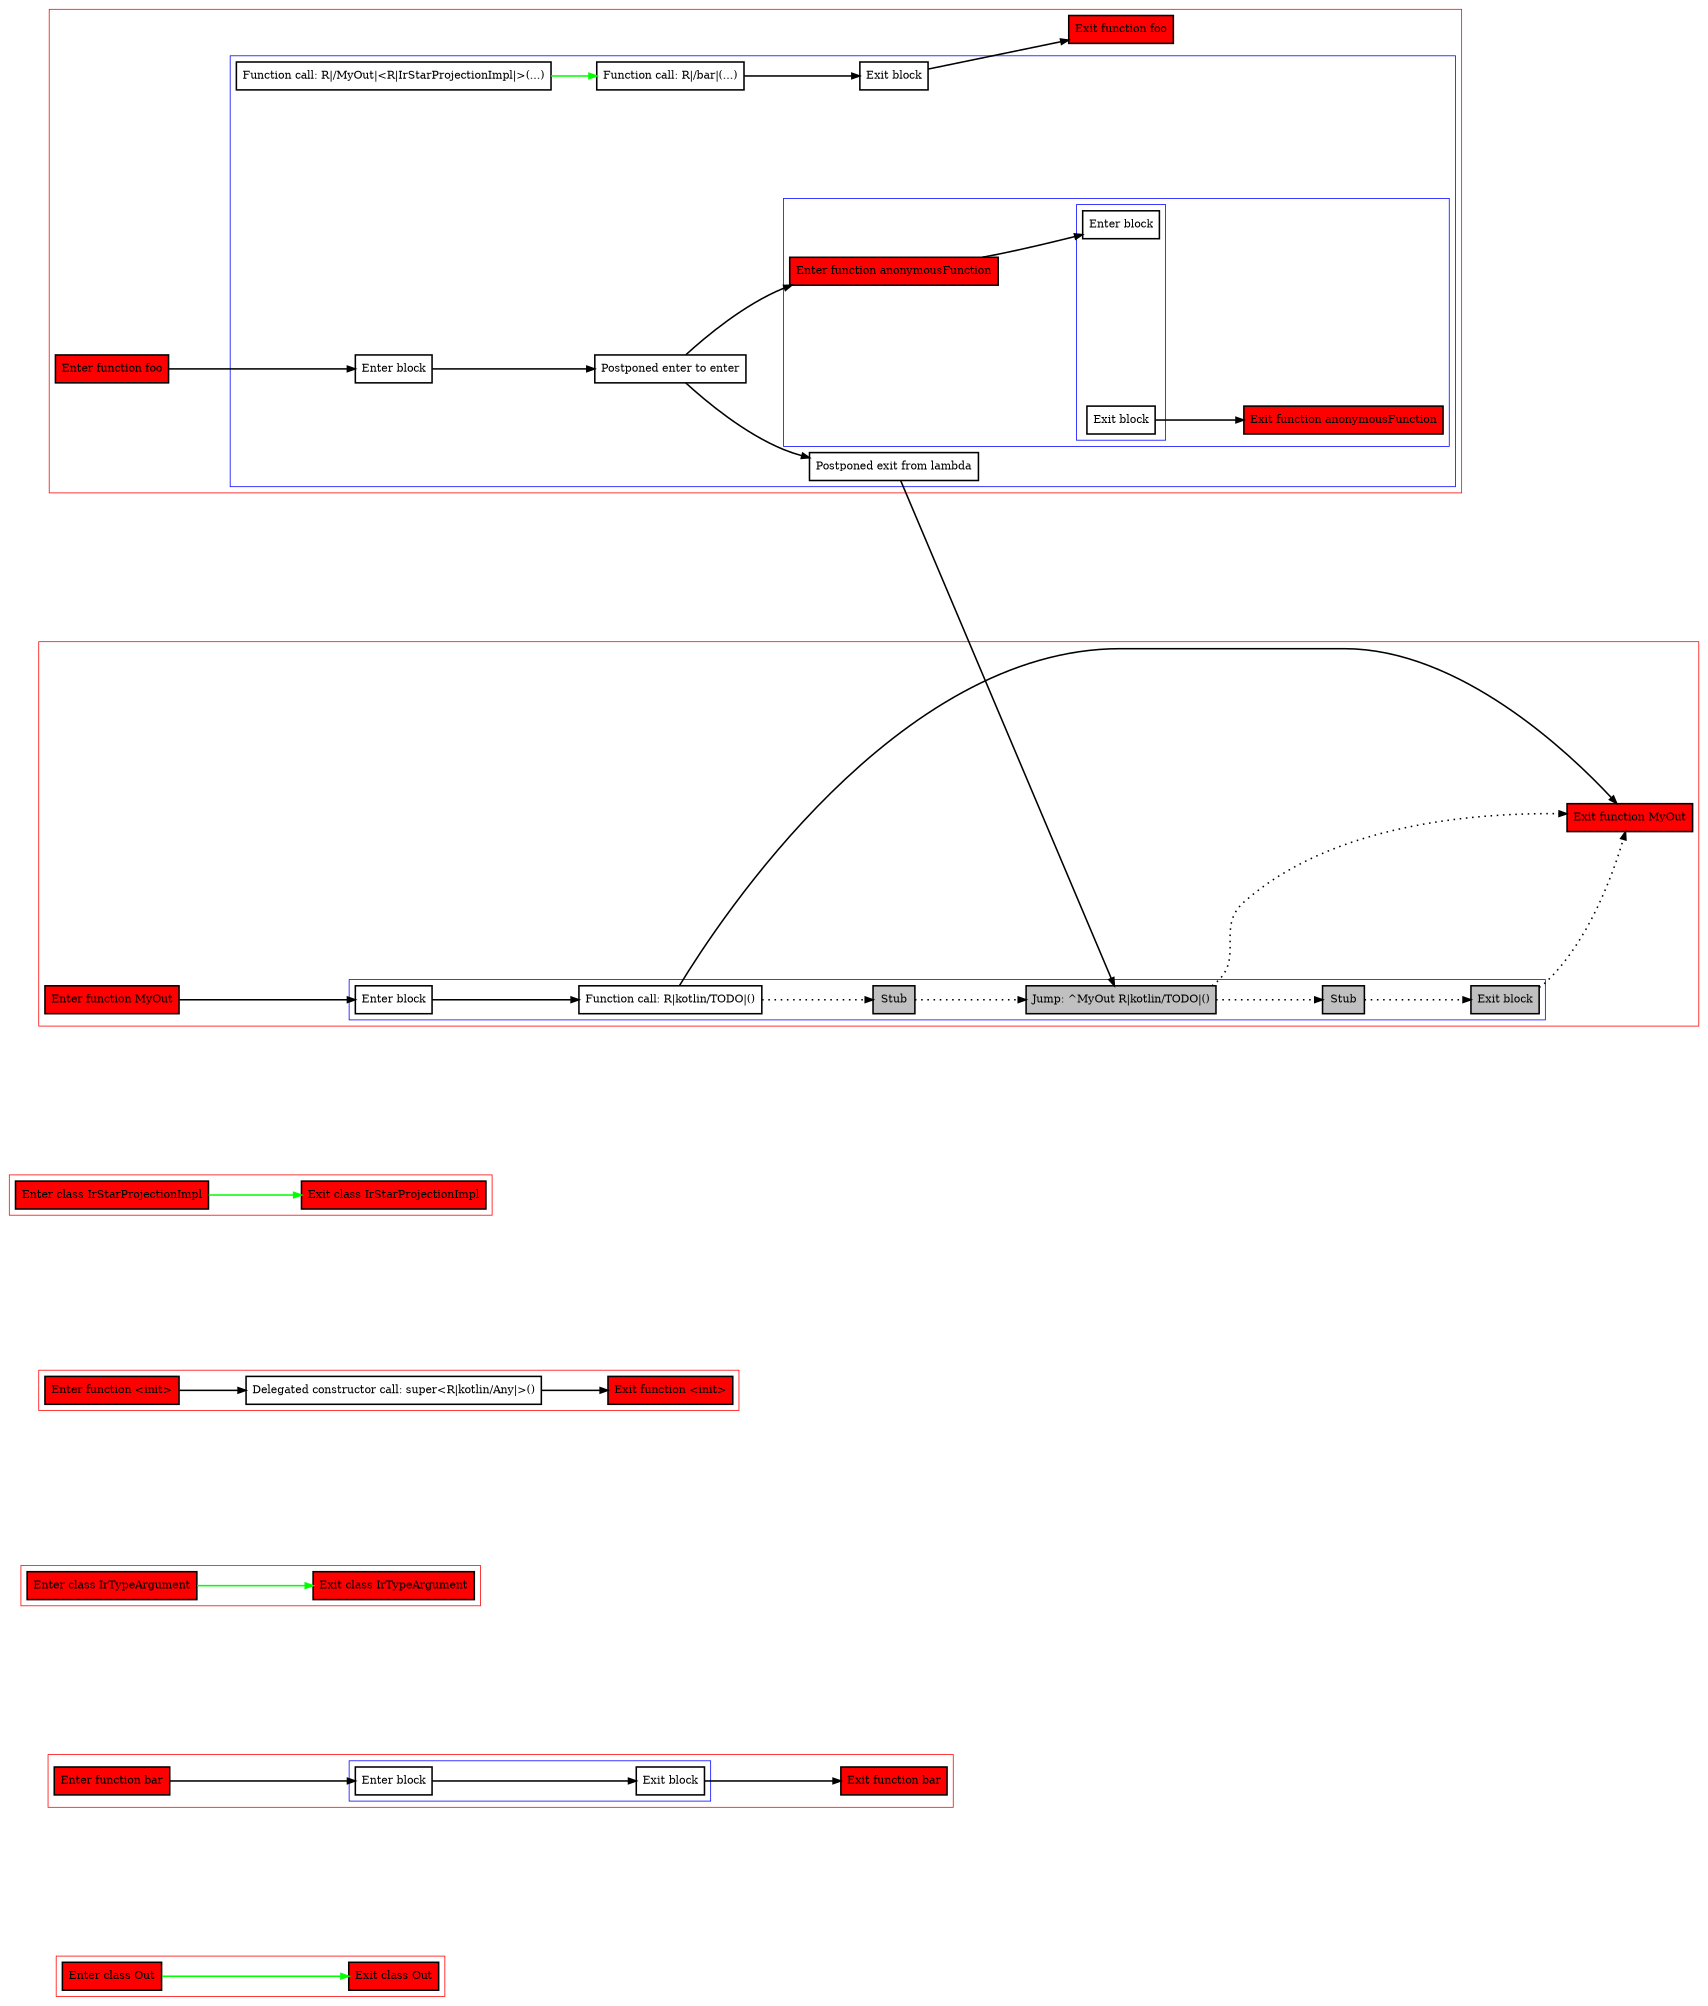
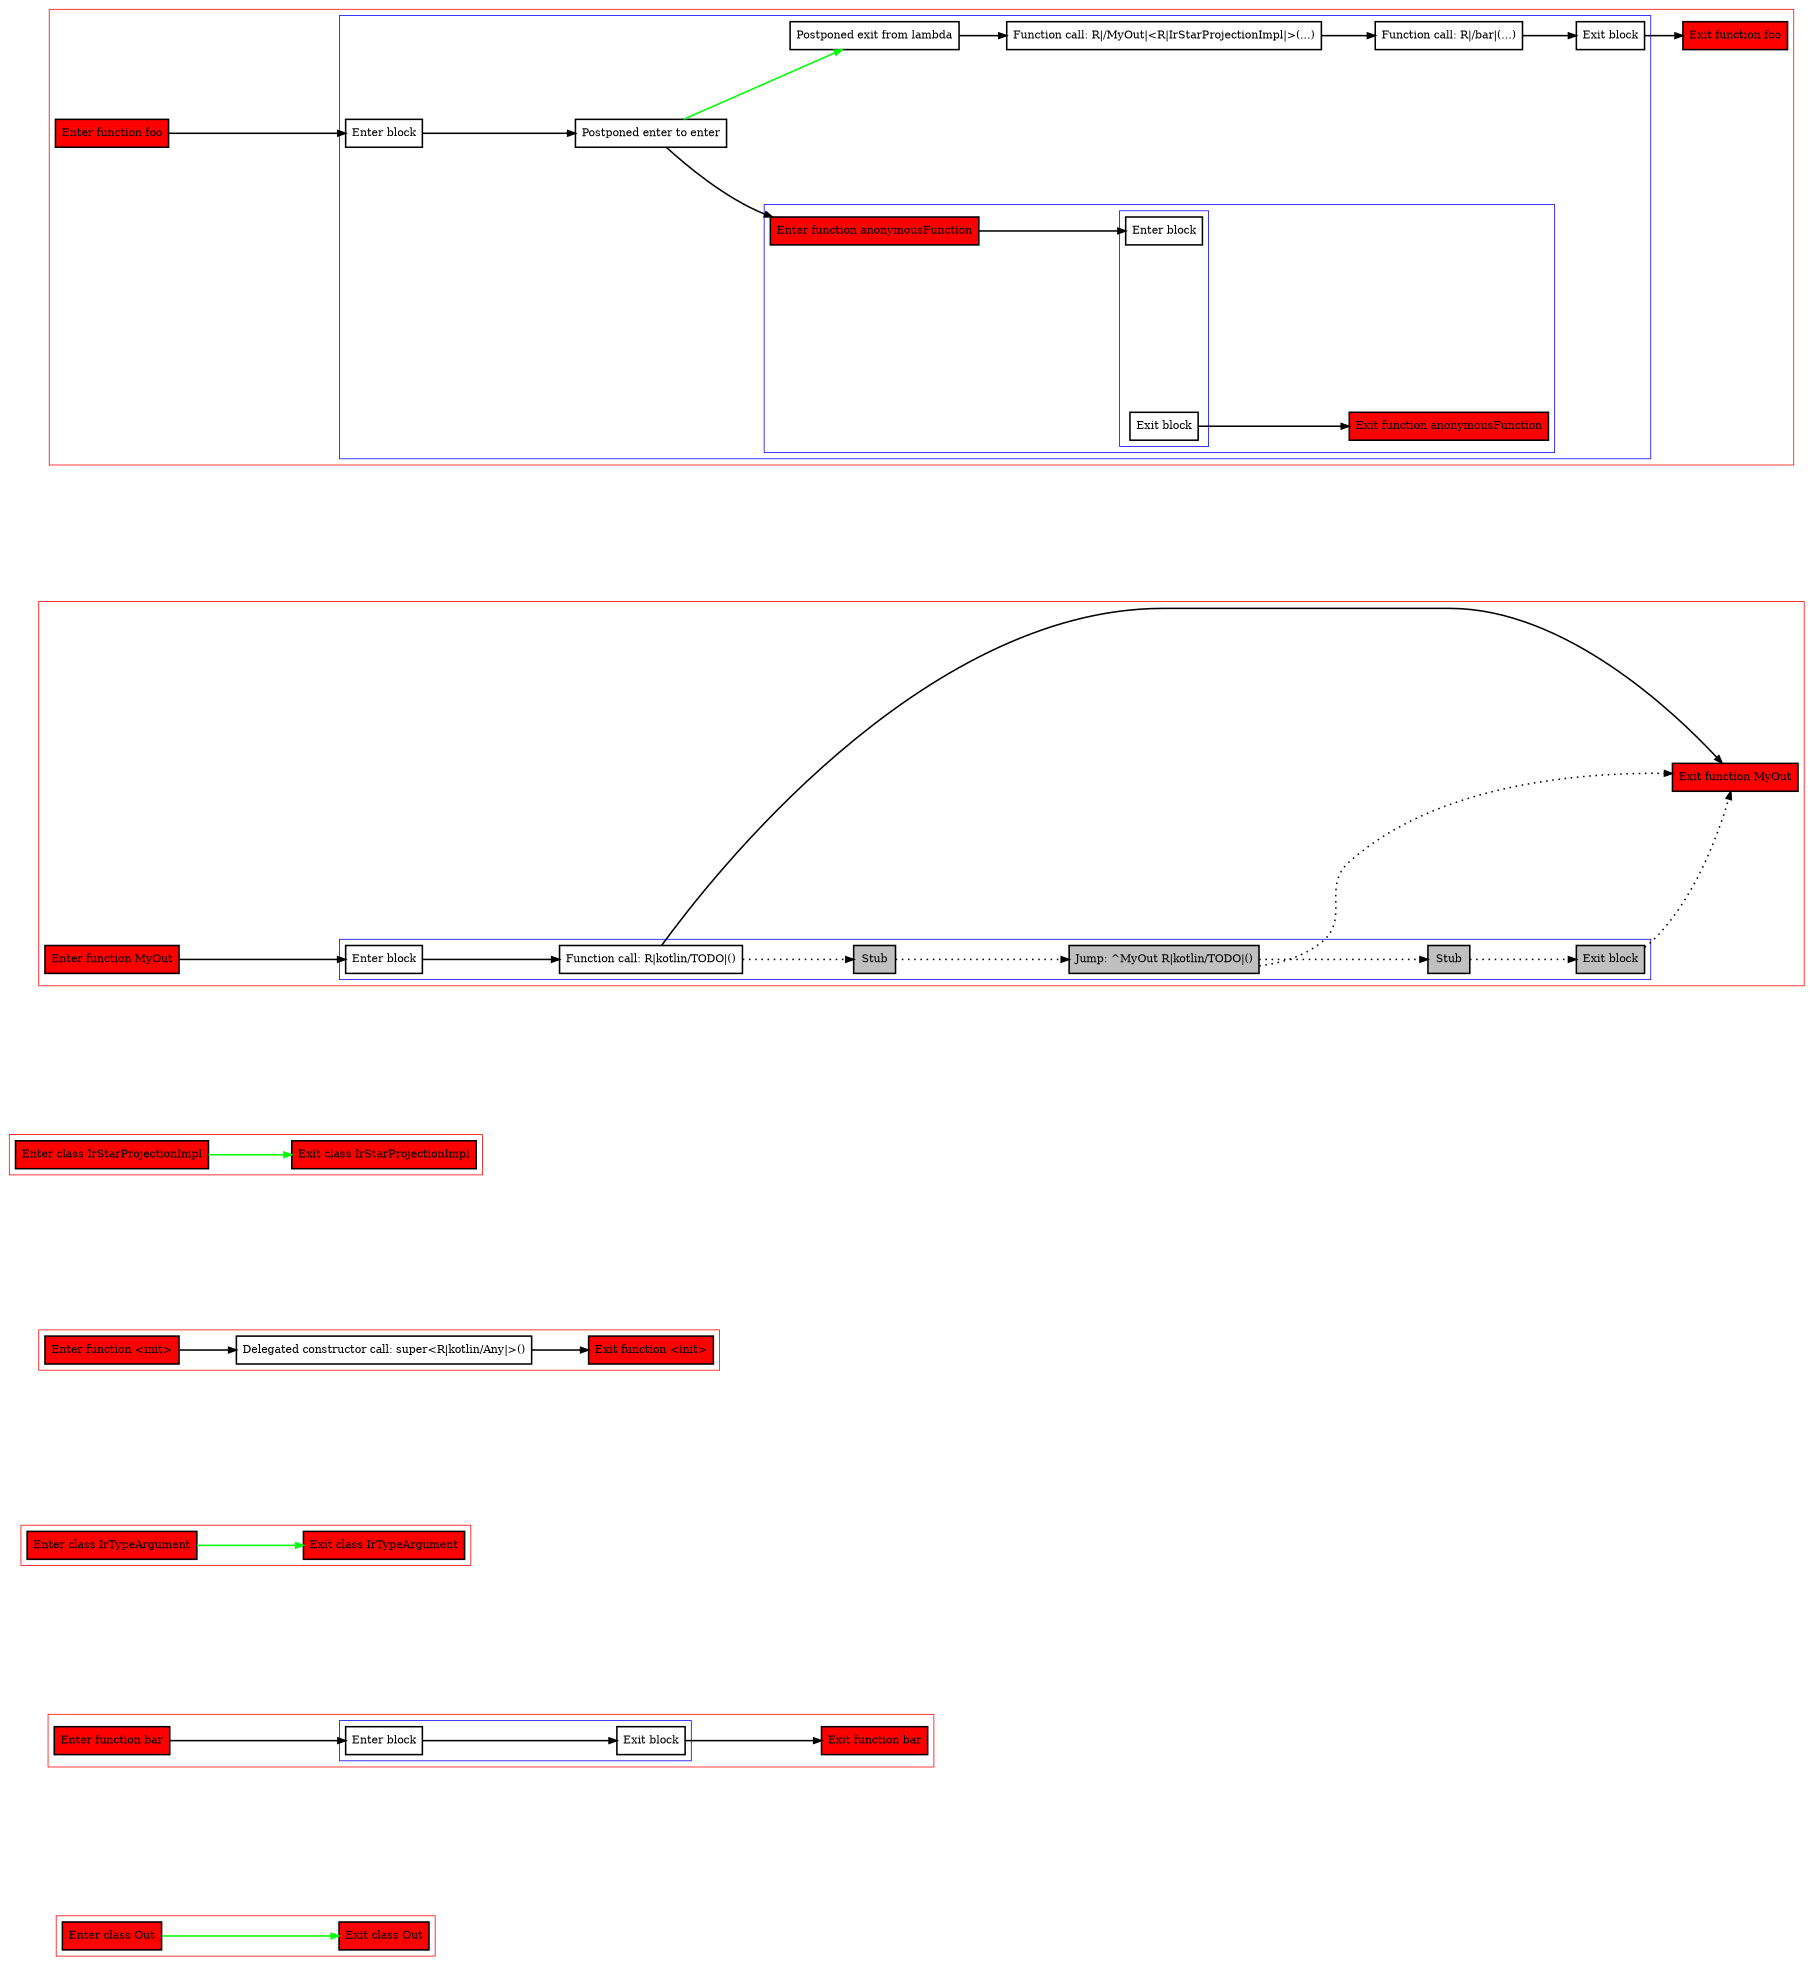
(570, 76) -> (1344, 36)
(740, 426) -> (759, 86)
(1006, 729) -> (979, 36)
